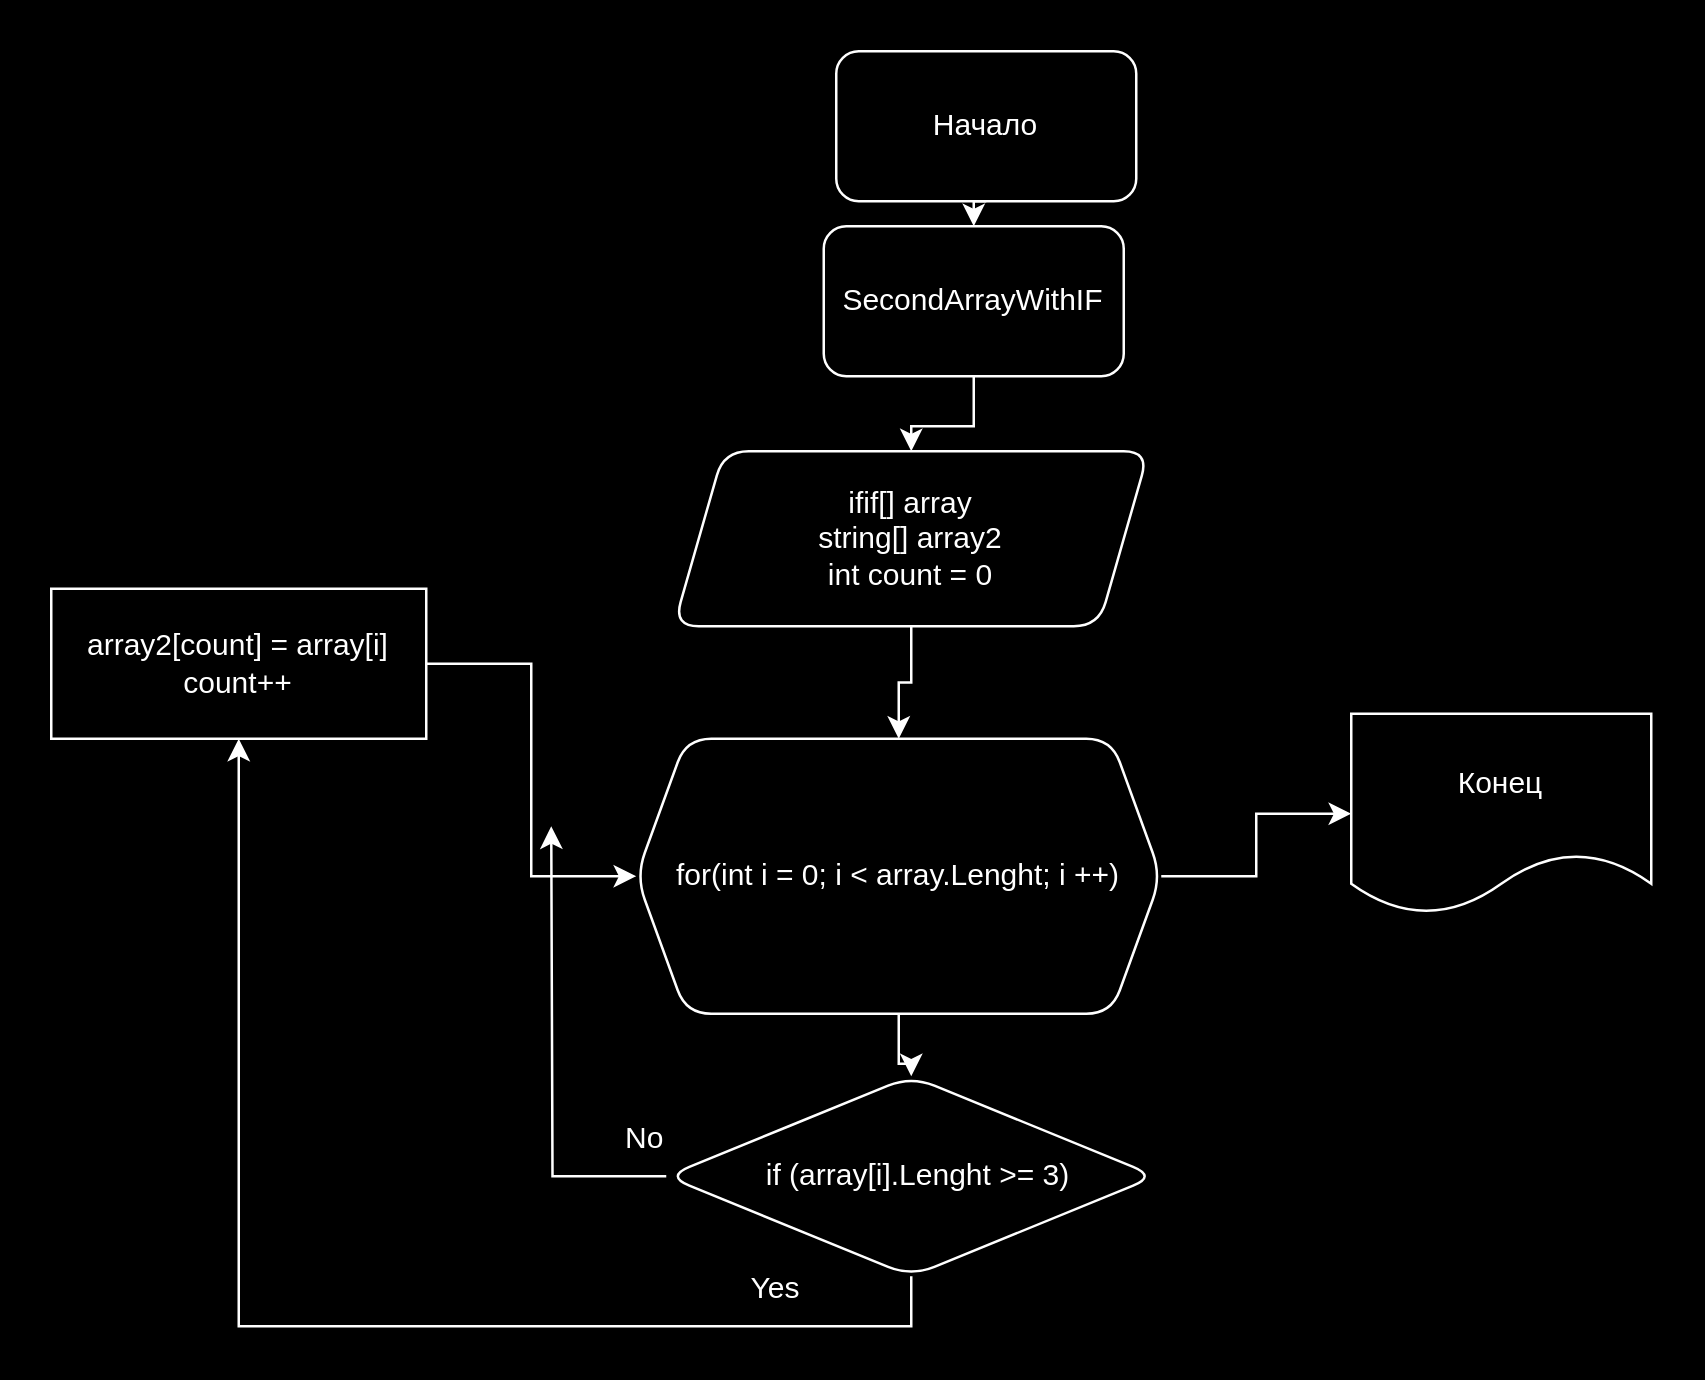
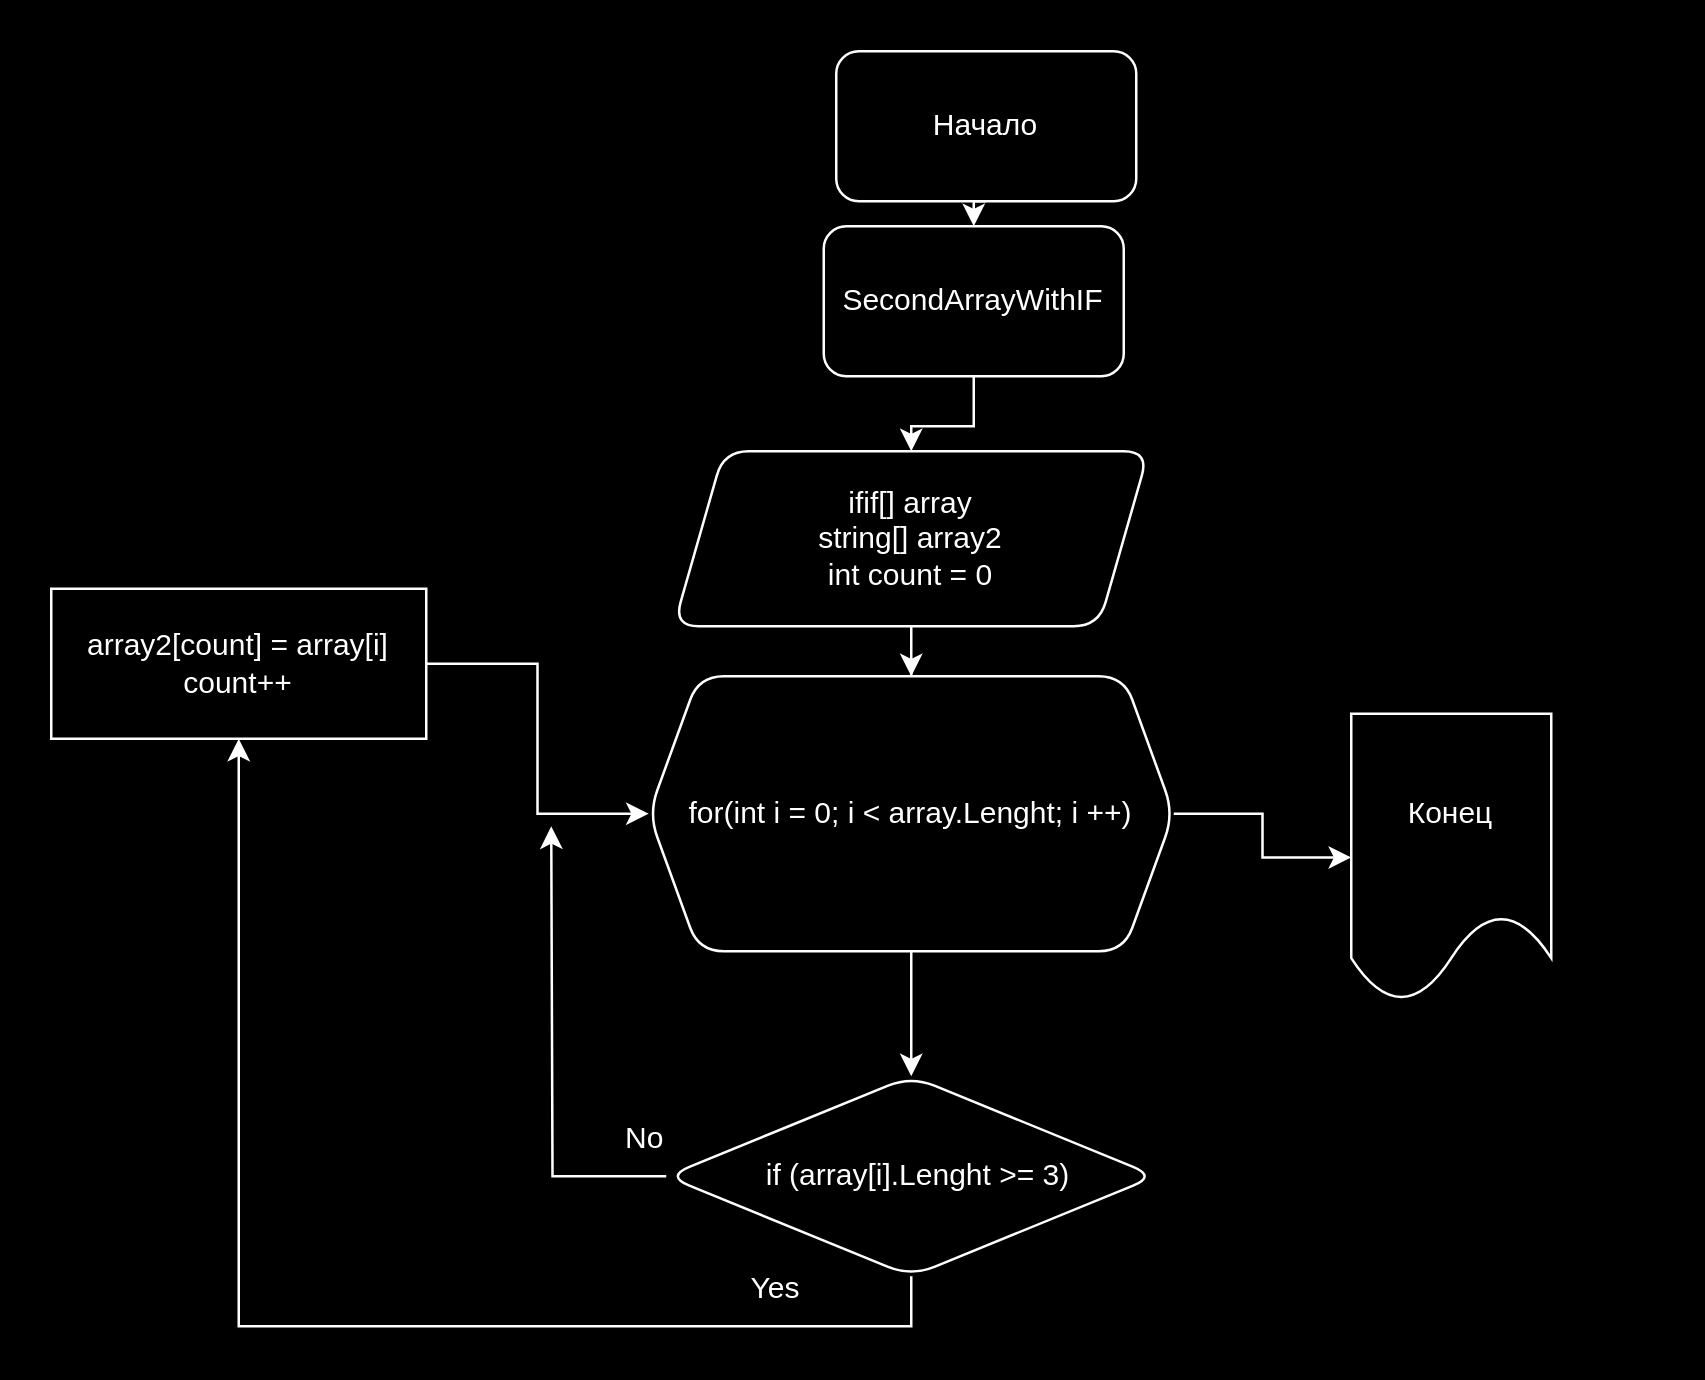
(1501, 814) -> (1451, 858)
(899, 876) -> (911, 814)
